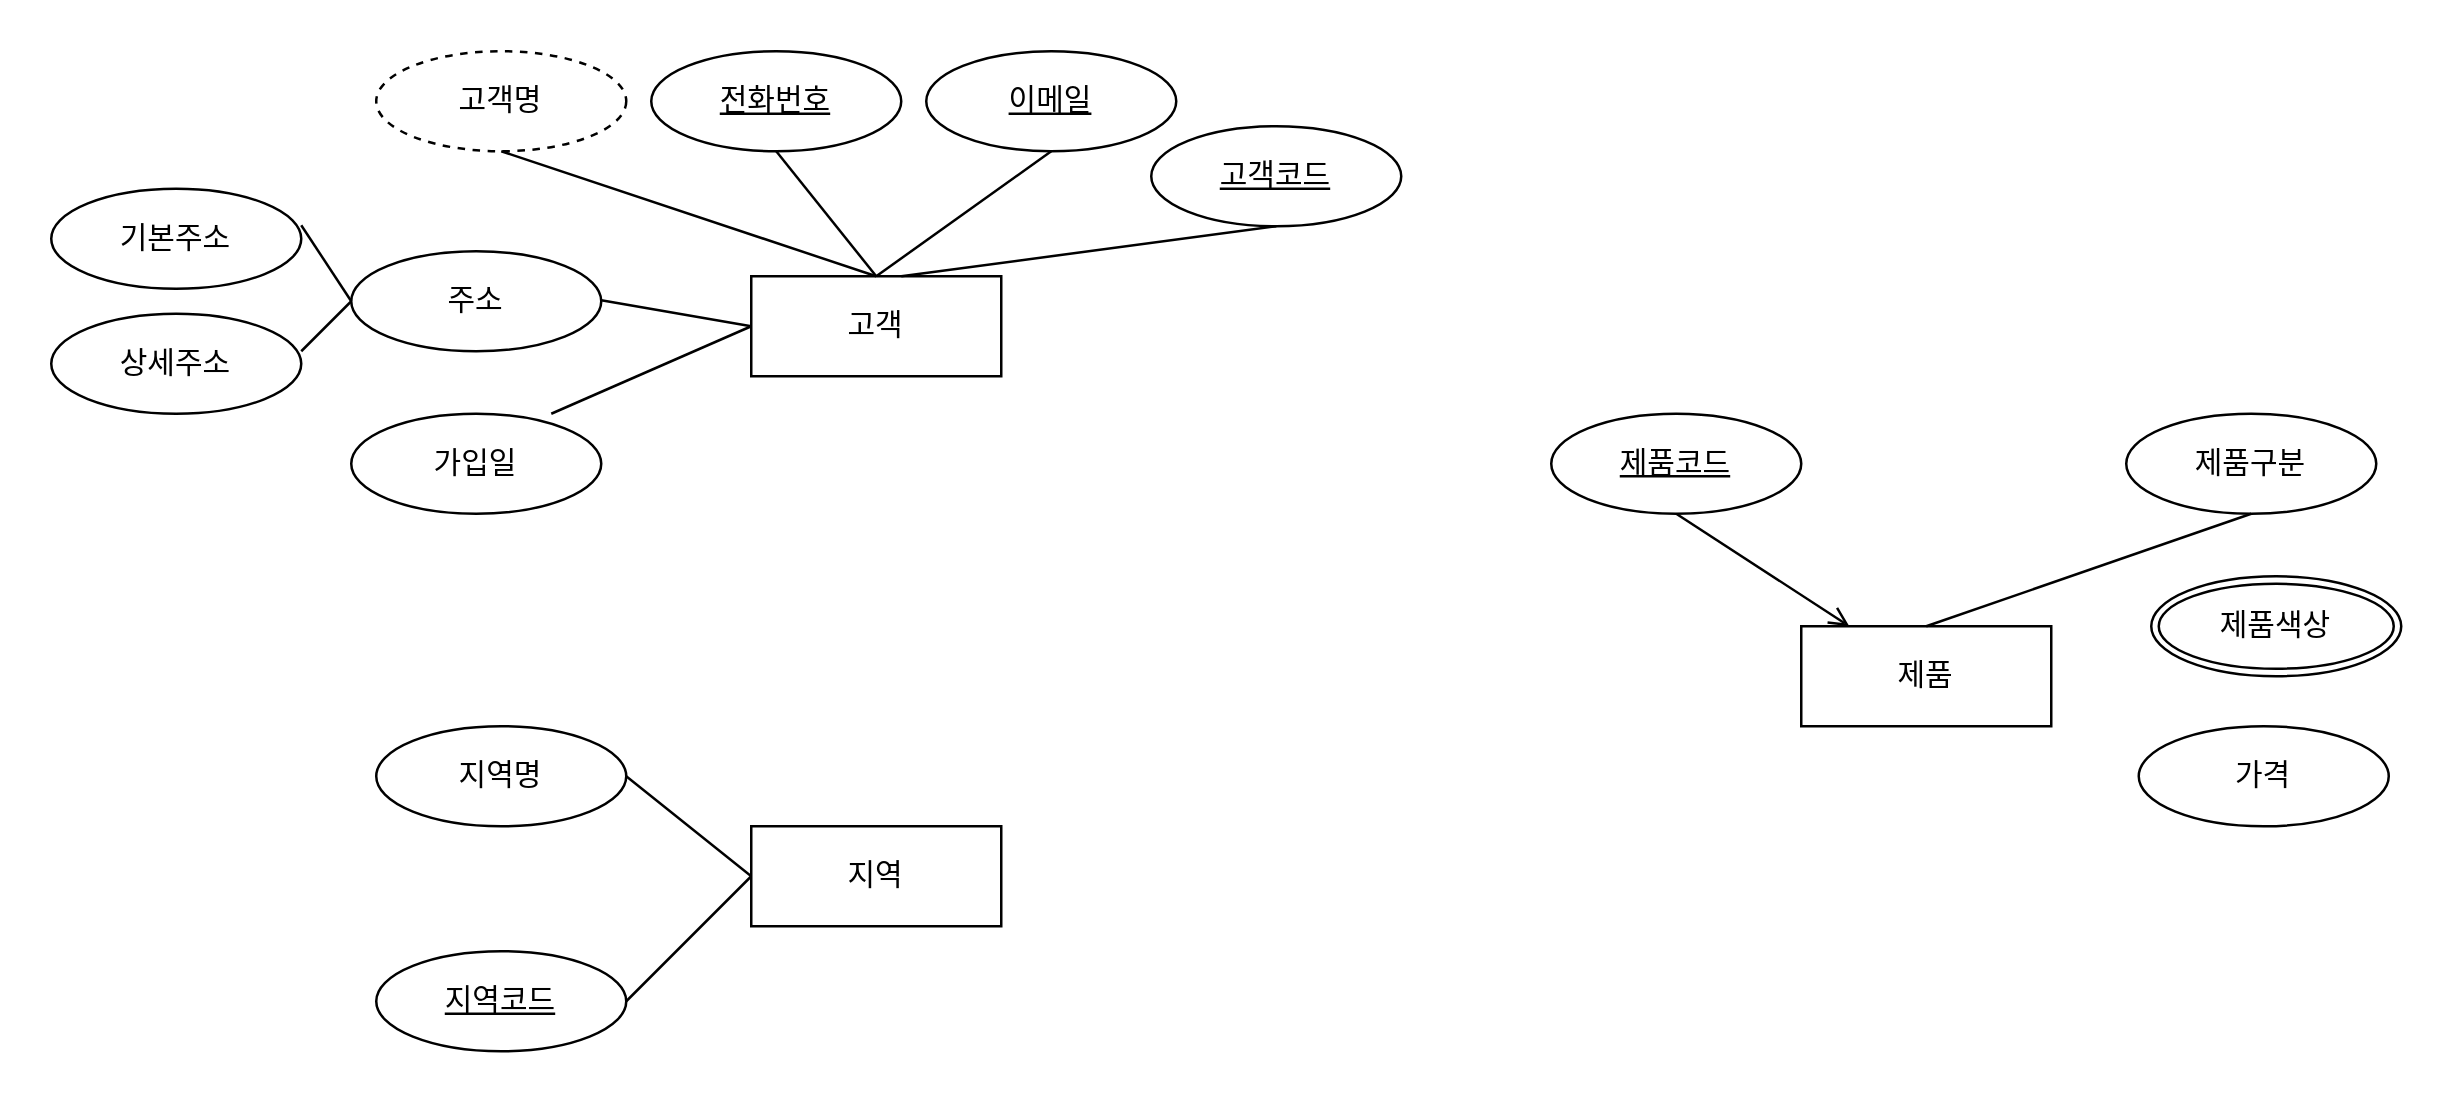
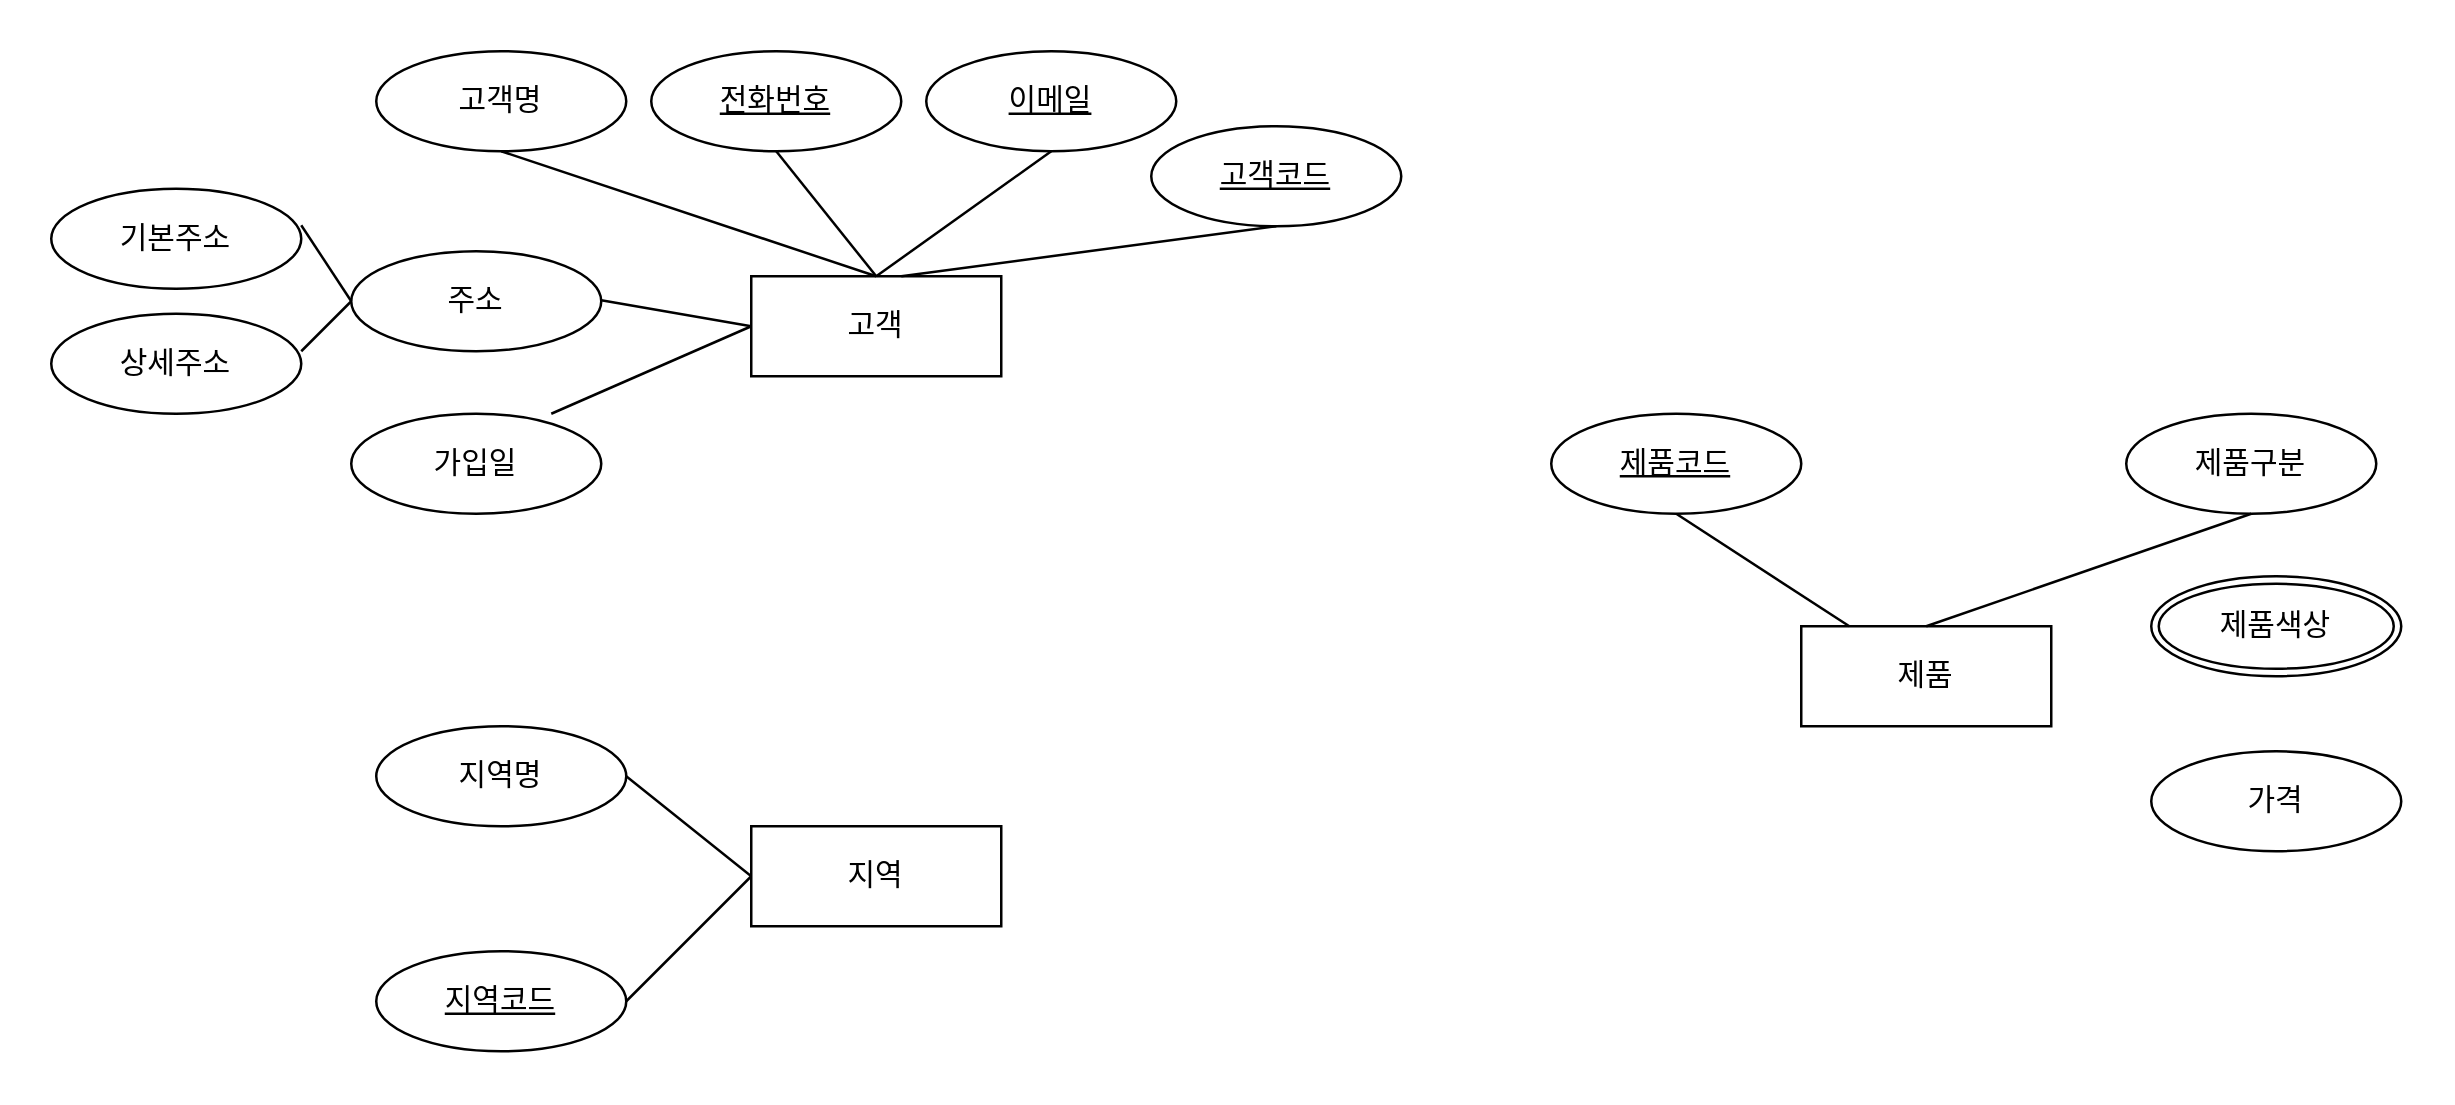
(501, 101) -> (501, 101)
(1841, 621) -> (1843, 622)
(2264, 776) -> (2276, 801)
